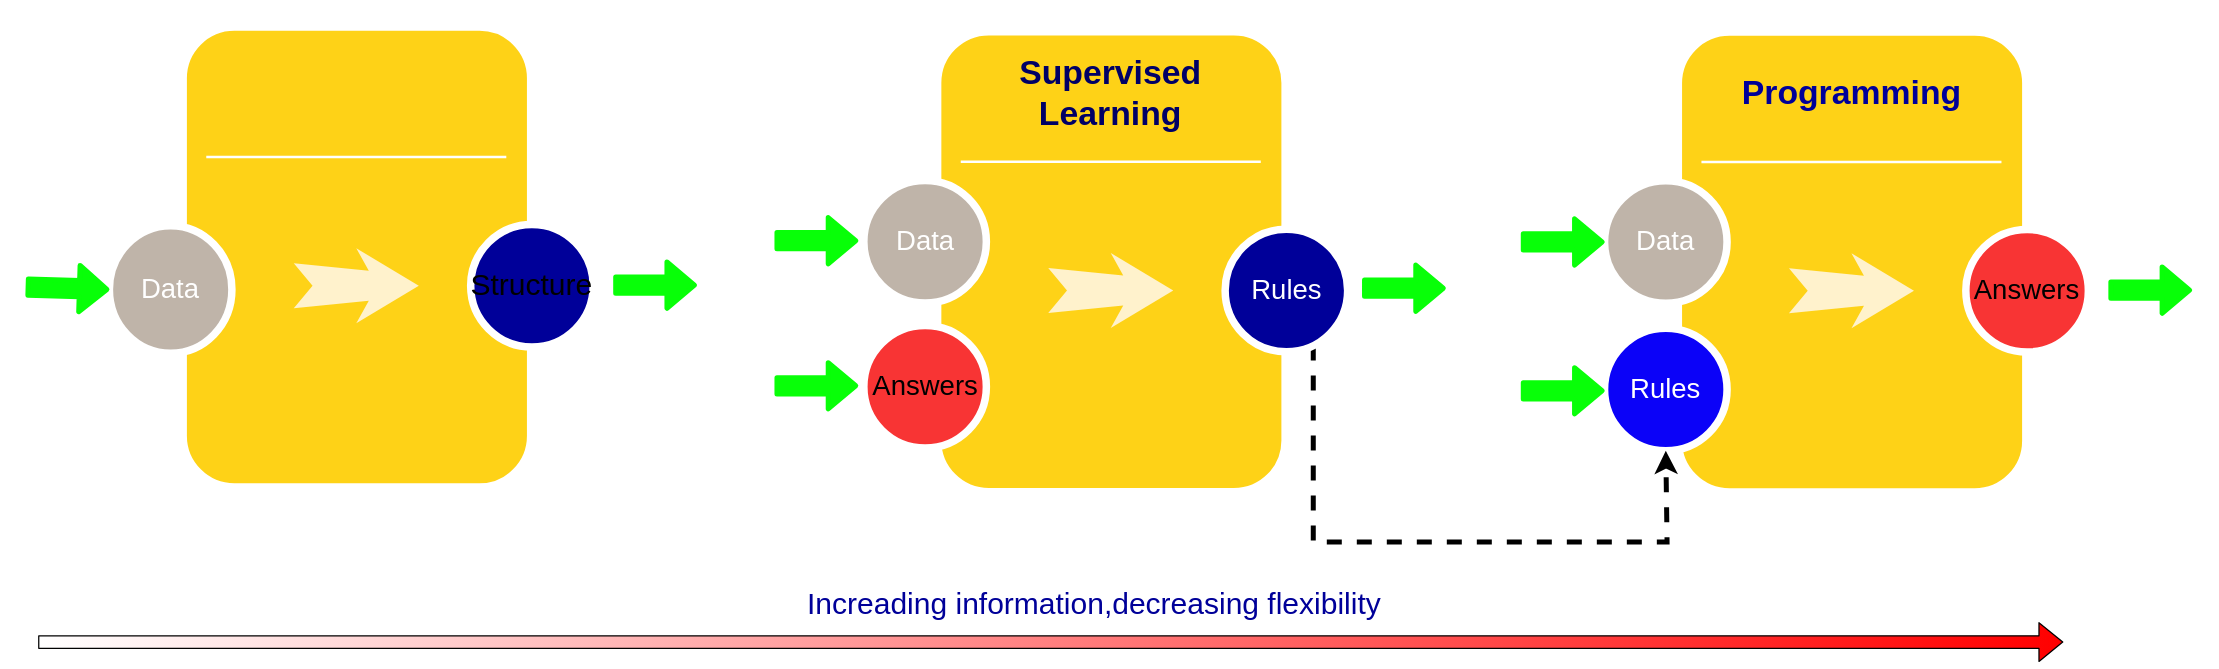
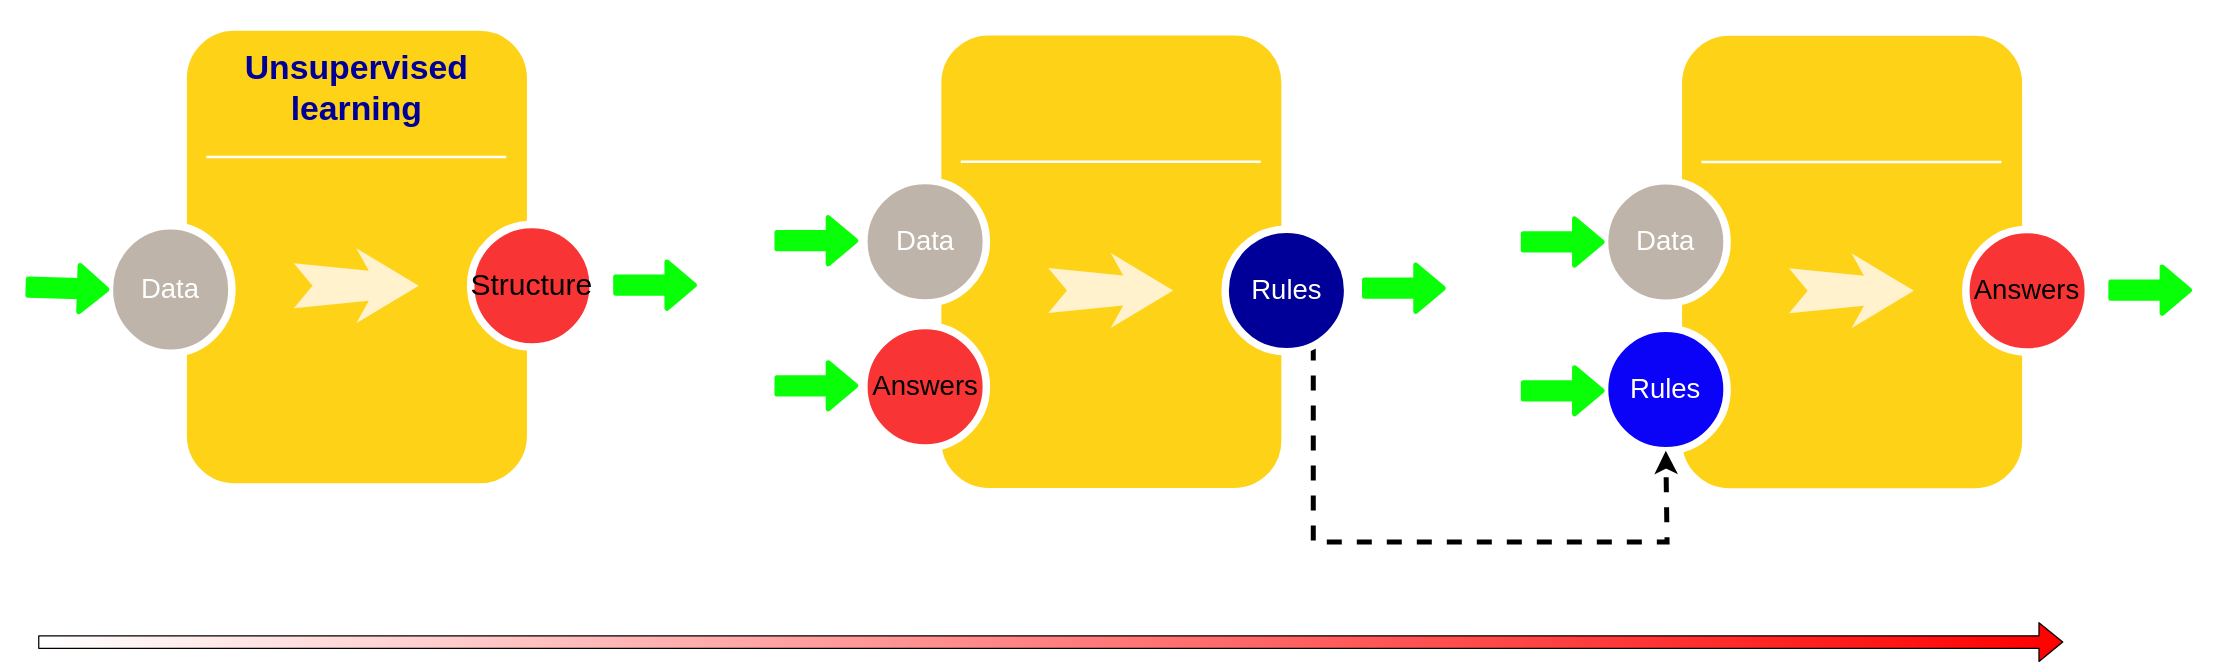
none -> (356, 88)
(1111, 93) -> none
(1851, 93) -> none
(532, 286) -> (532, 286)
(1094, 604) -> none
